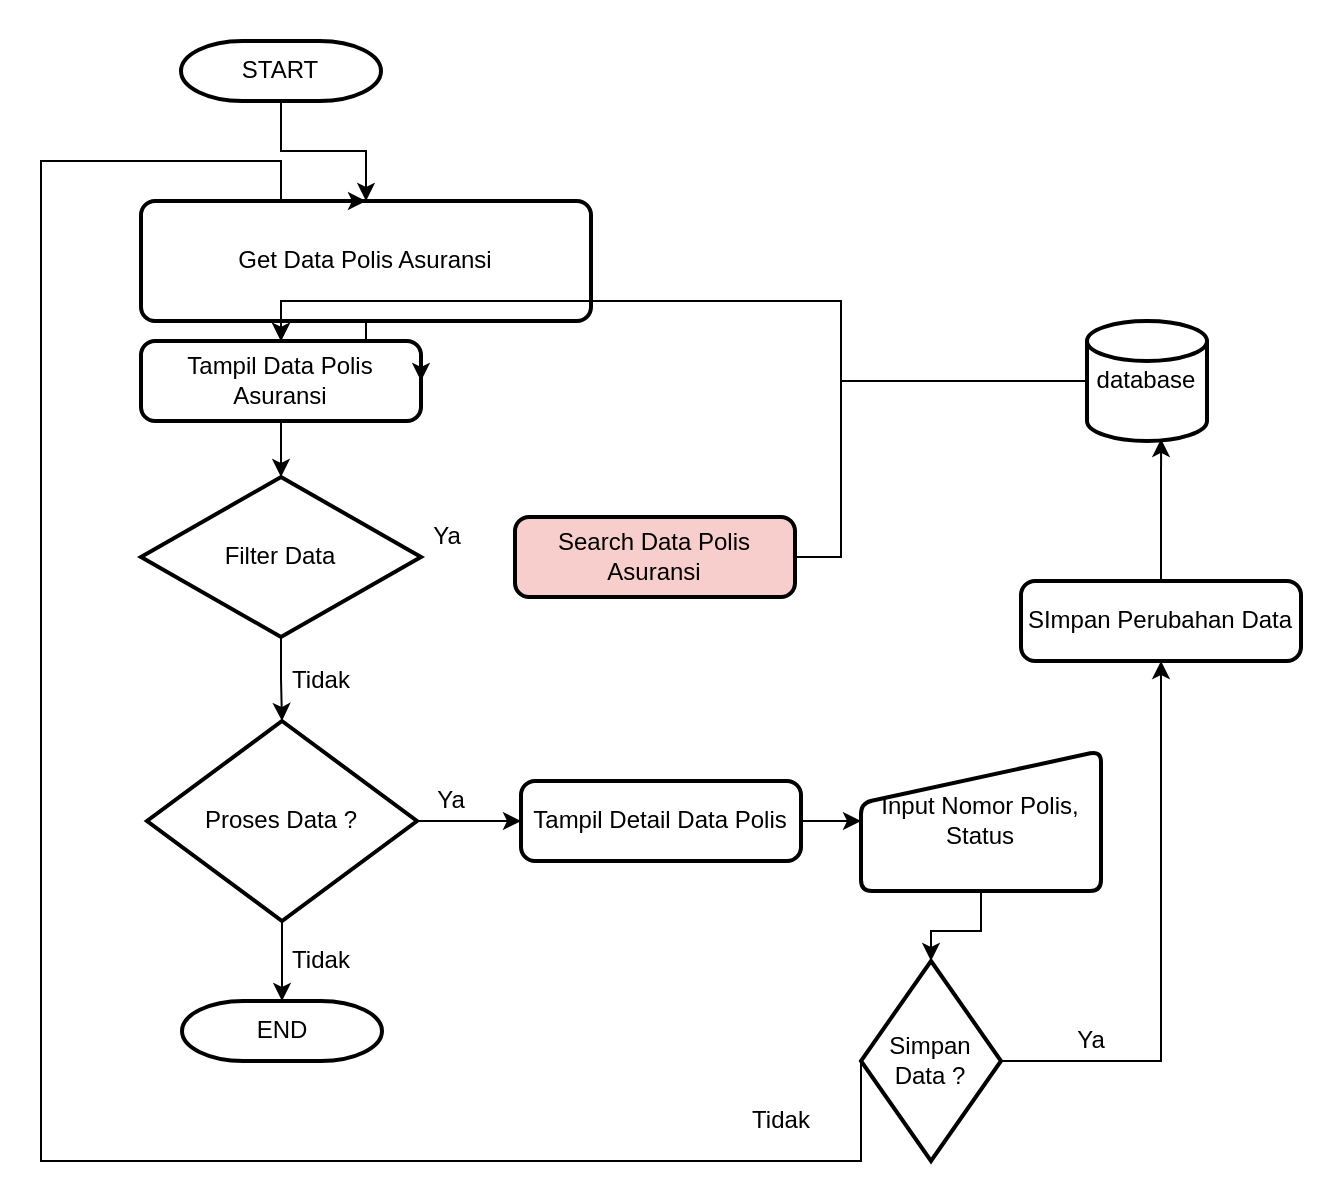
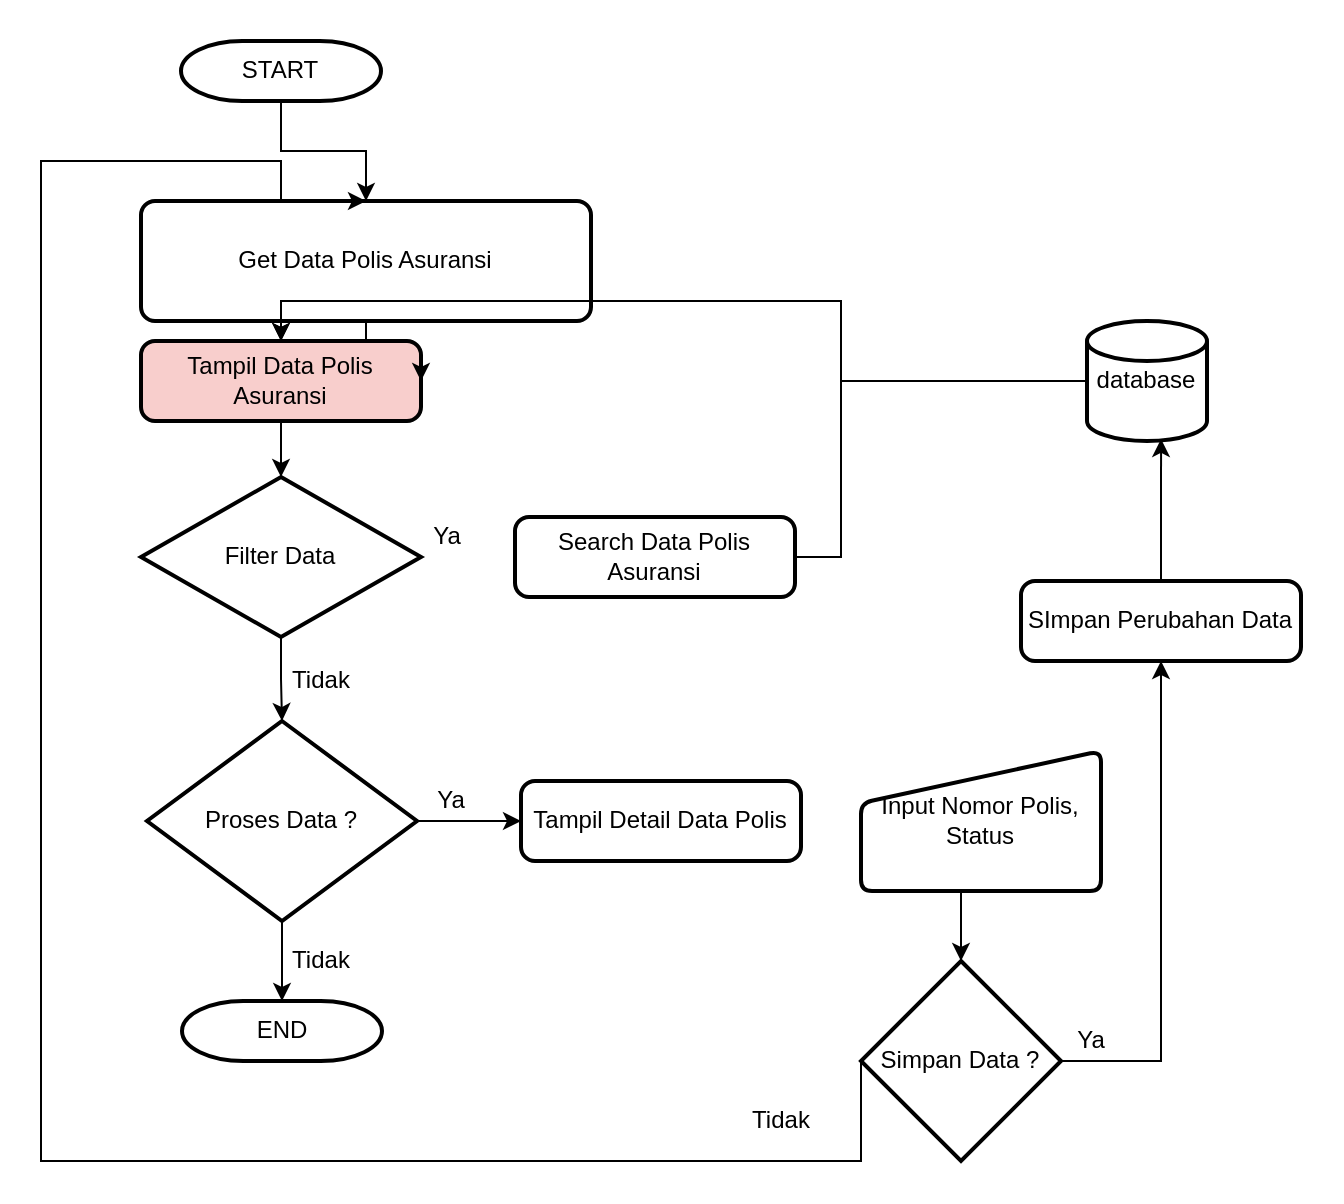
(281, 381) -> (281, 381)
(655, 557) -> (655, 557)
(838, 821) -> none
(931, 1061) -> (961, 1061)
